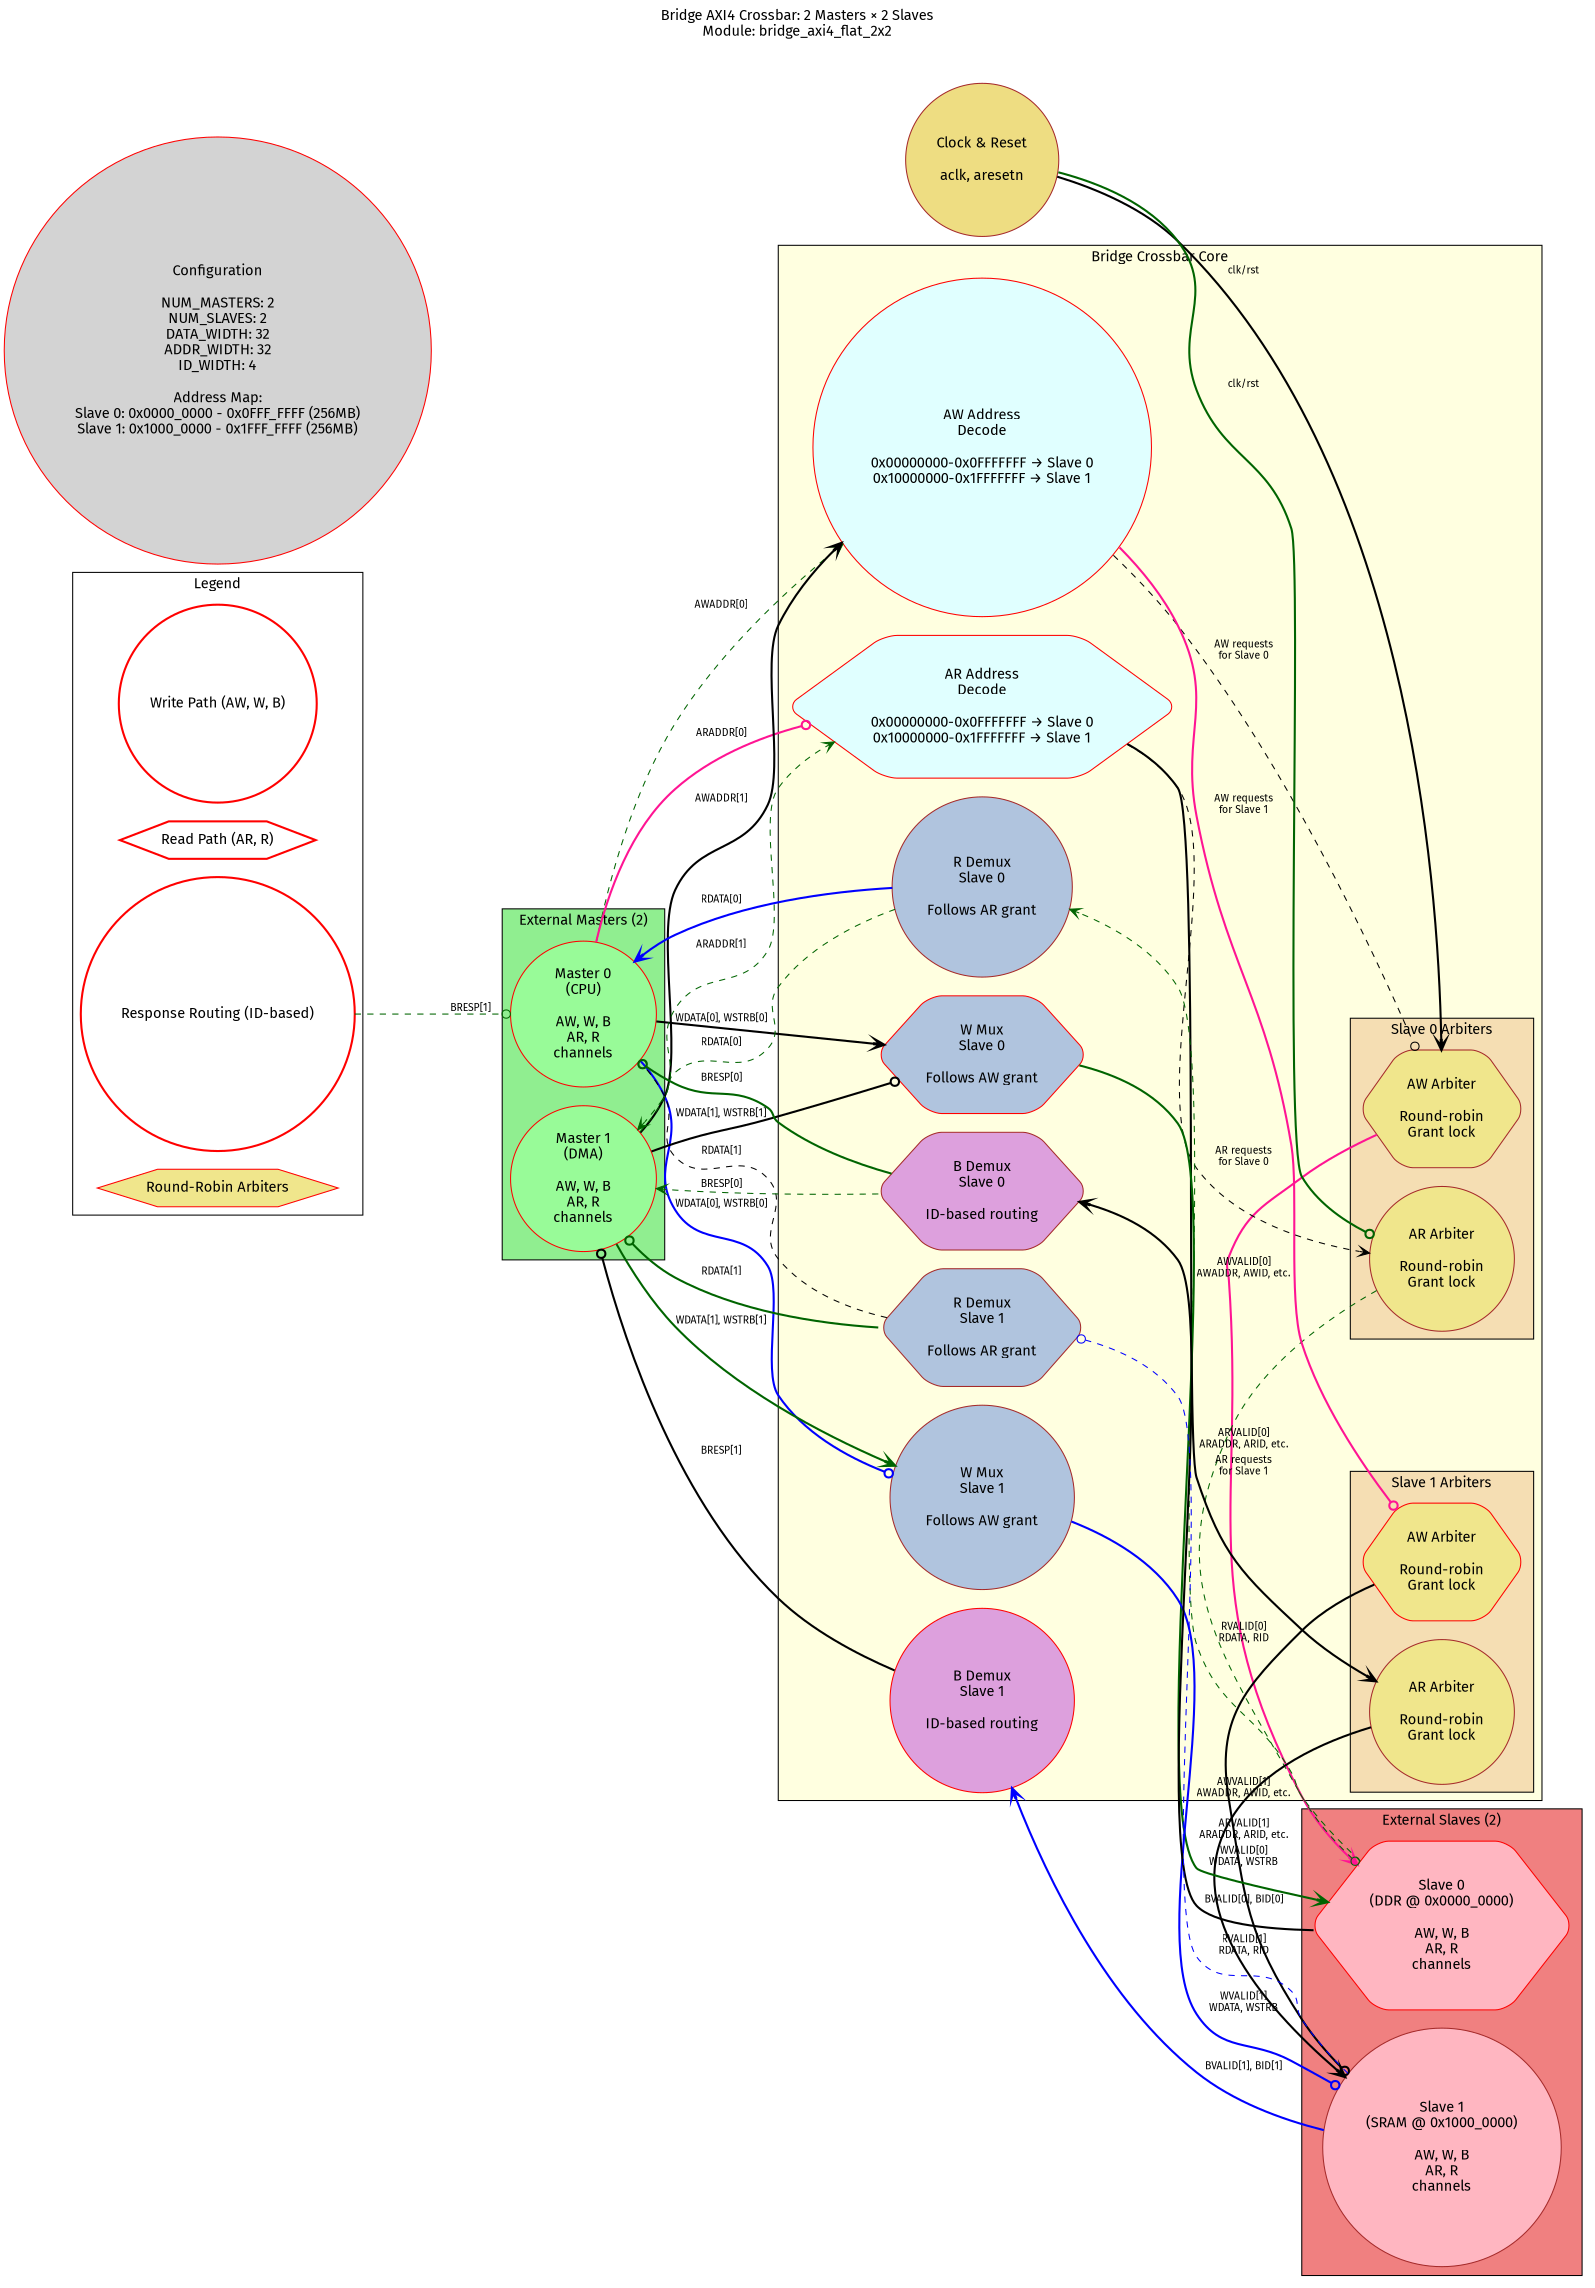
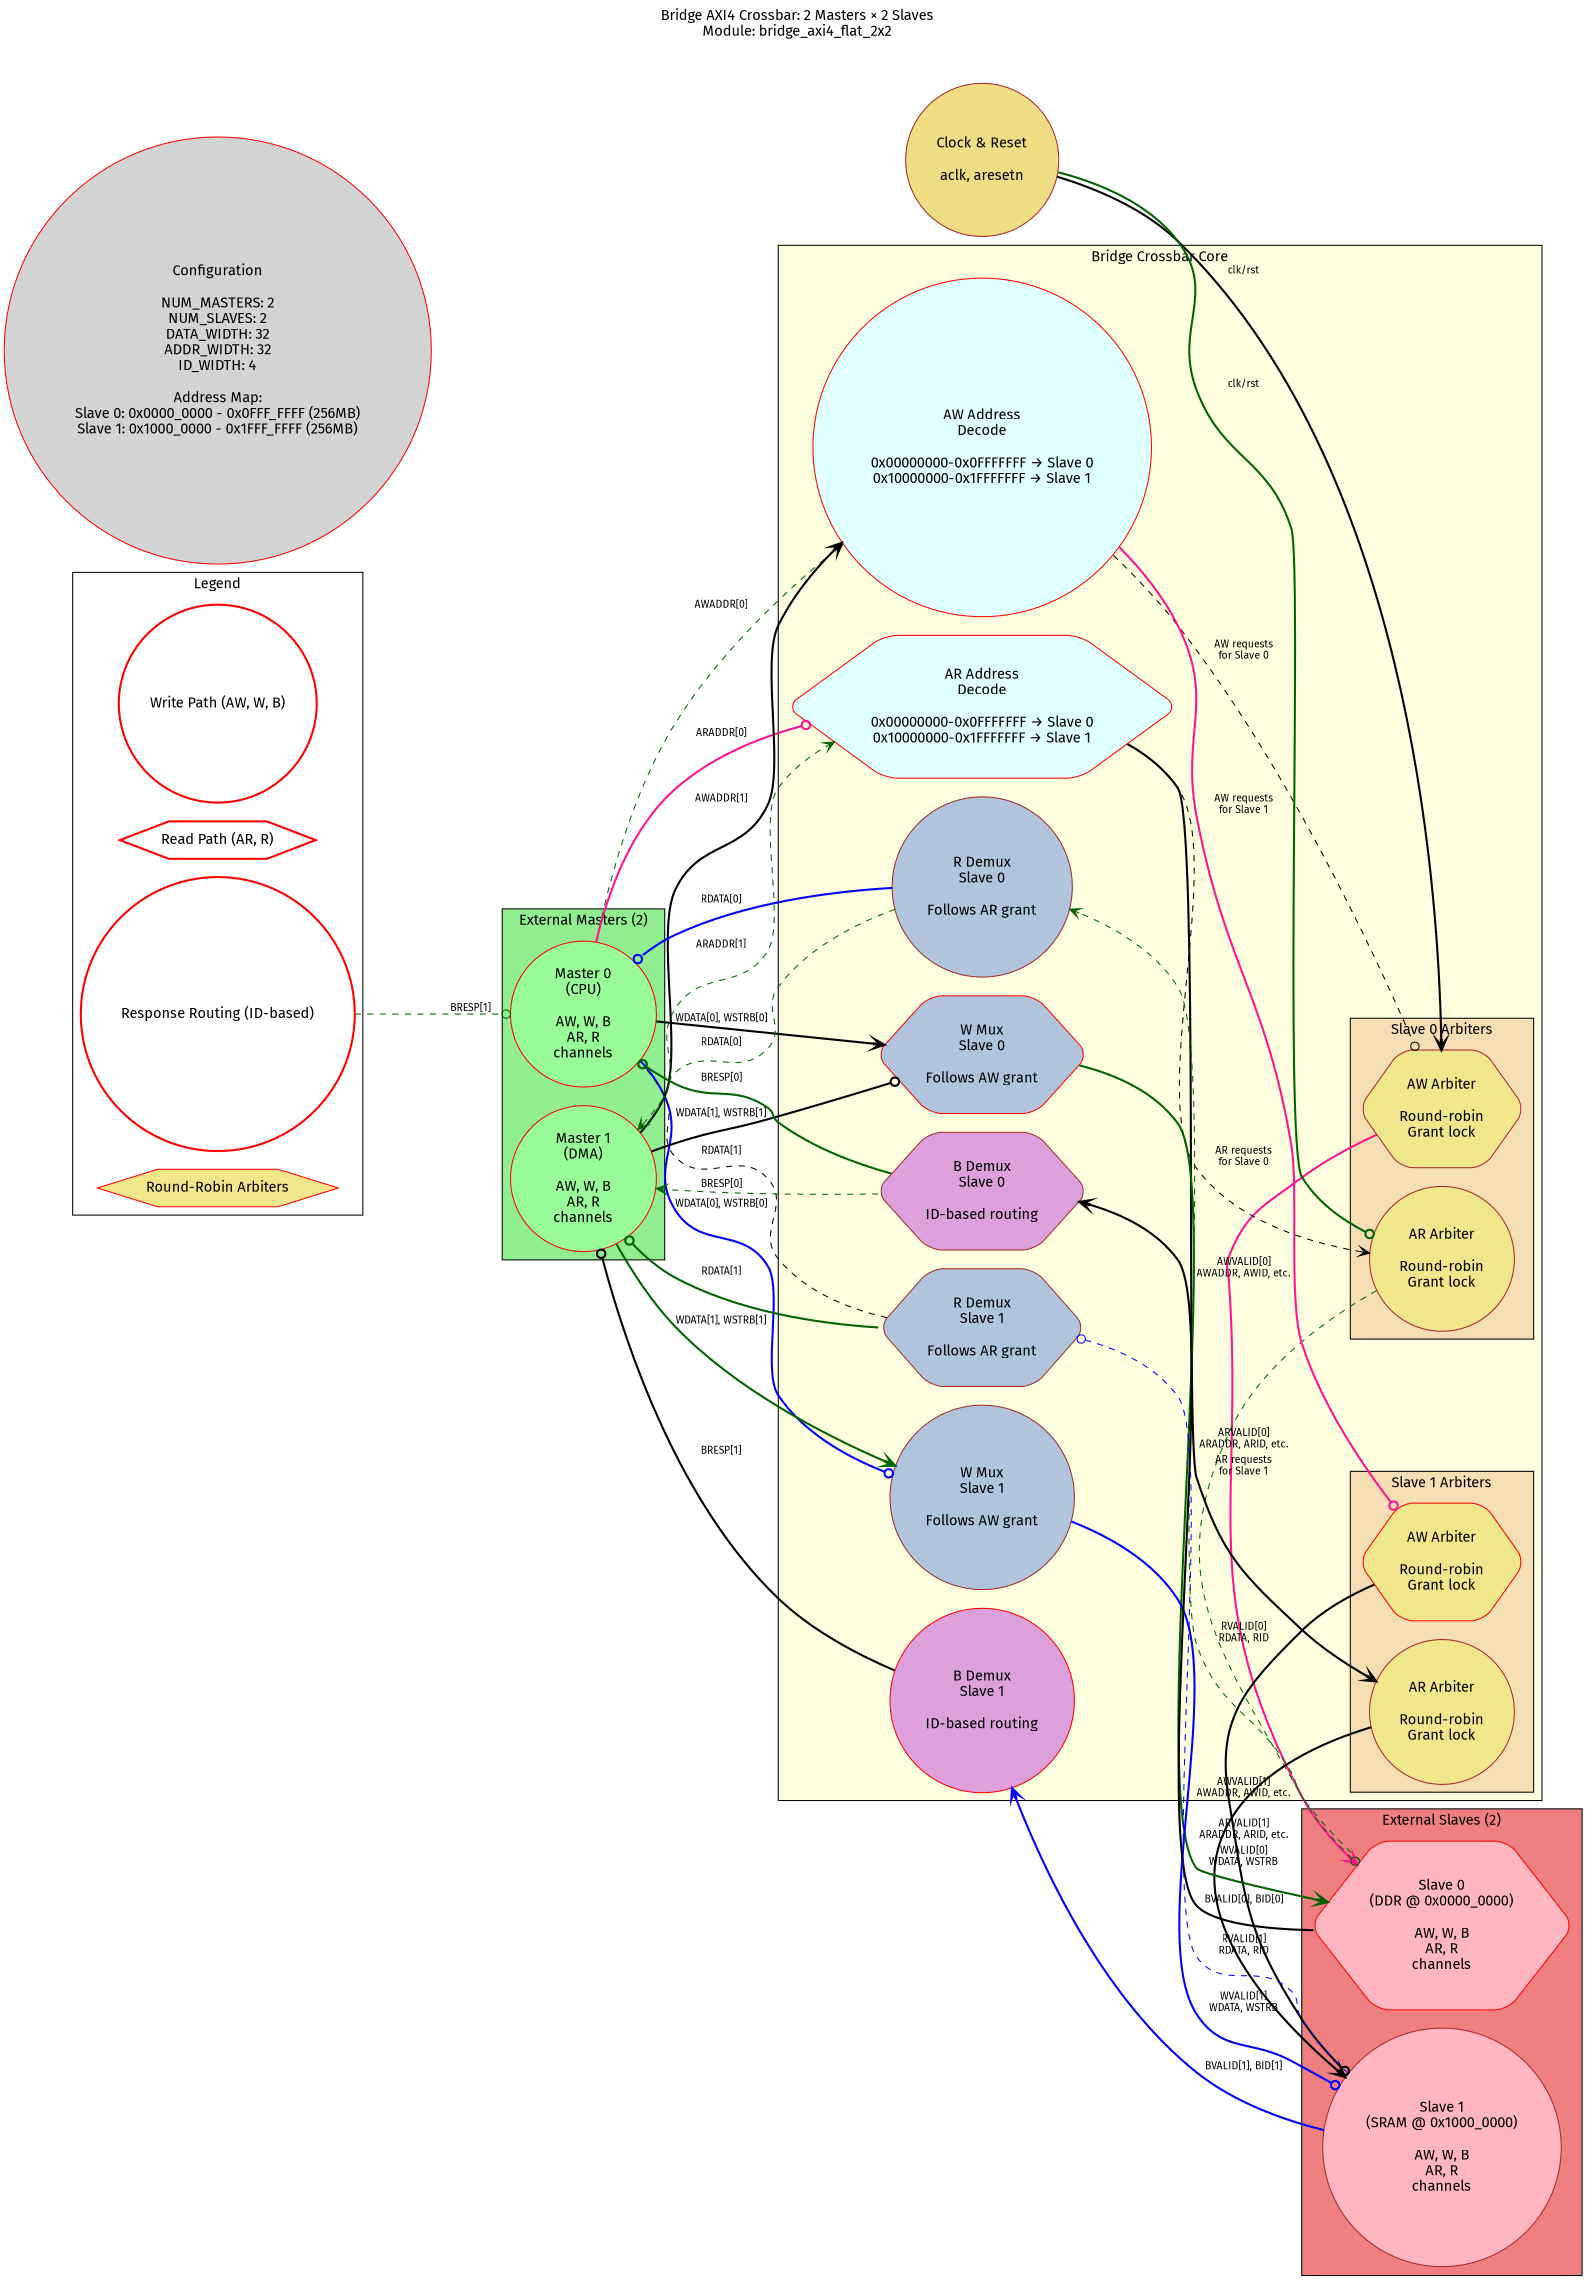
(763, 906) -> (763, 906)
